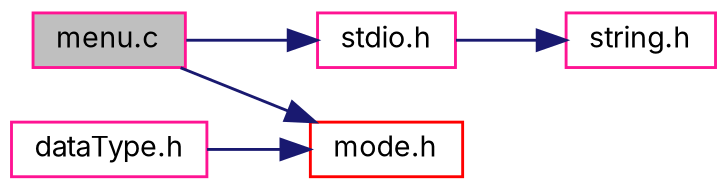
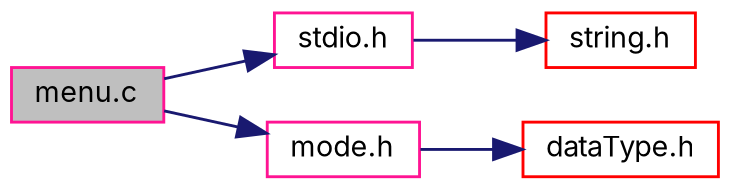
(641, 40) -> (621, 40)
(109, 149) -> (621, 149)
(244, 149) -> (457, 149)
(387, 149) -> (343, 149)
